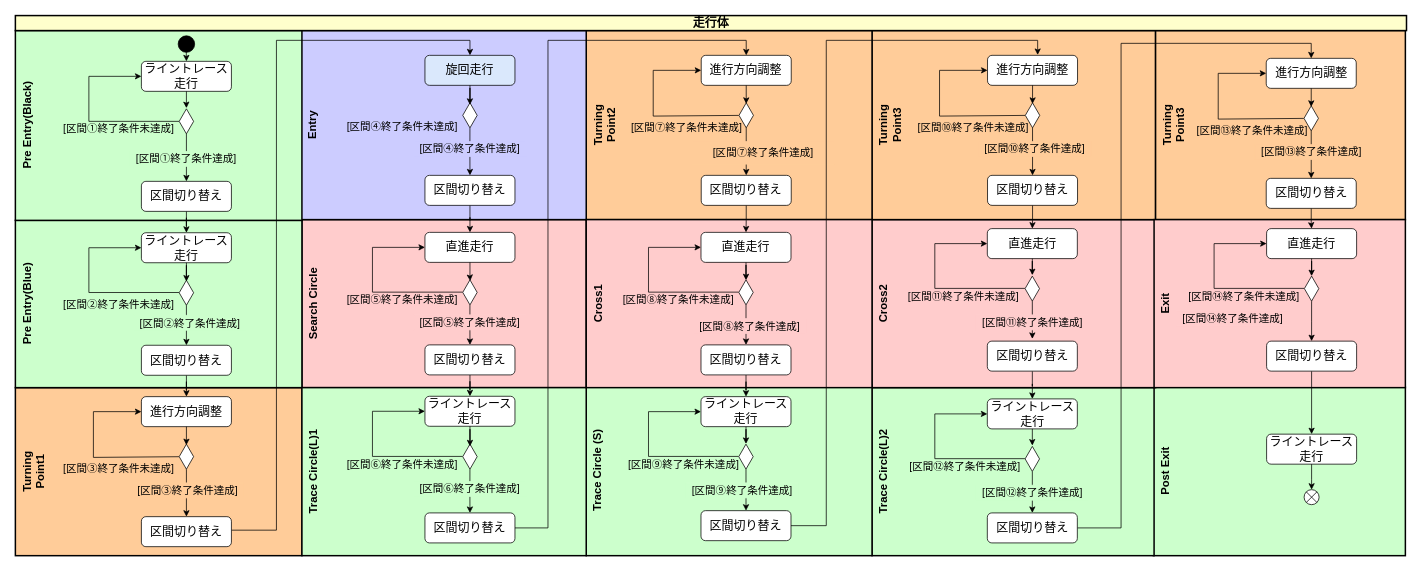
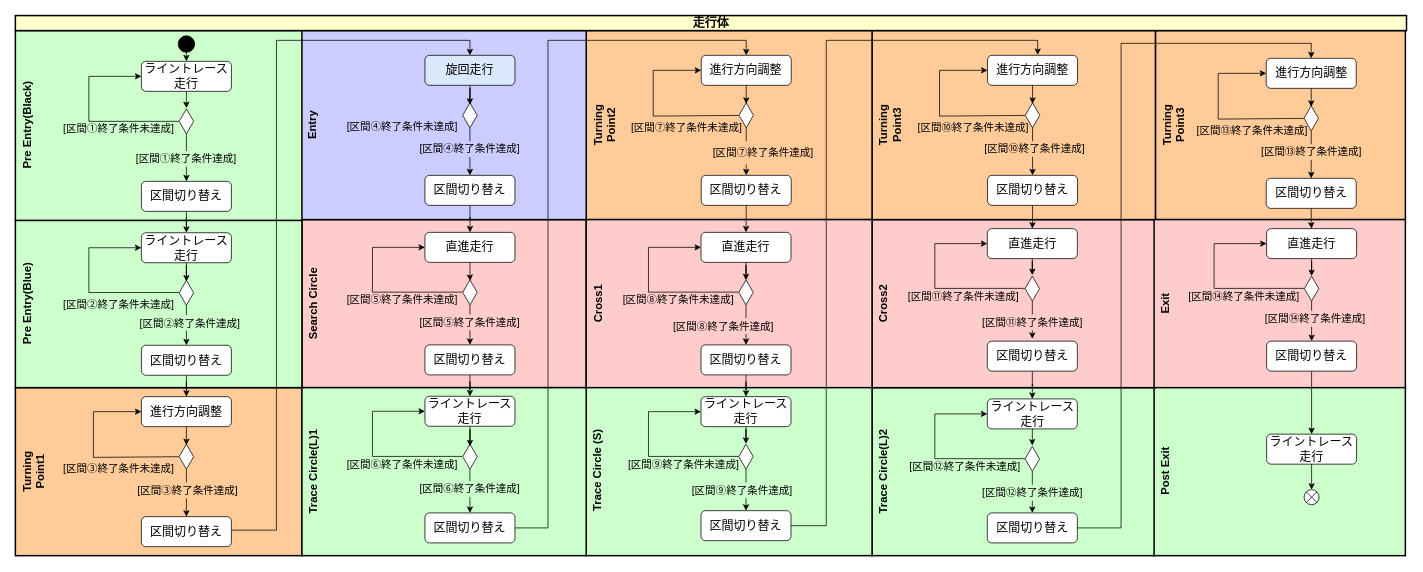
(1233, 318) -> (1315, 318)
(750, 326) -> (723, 326)
